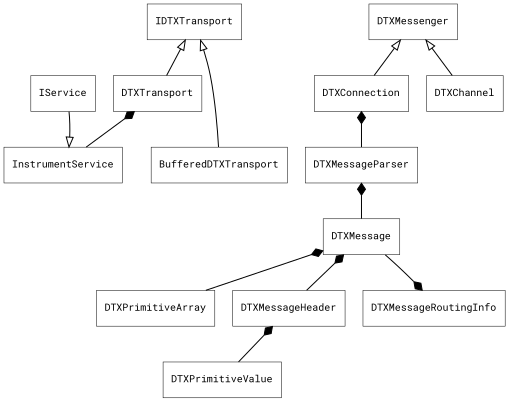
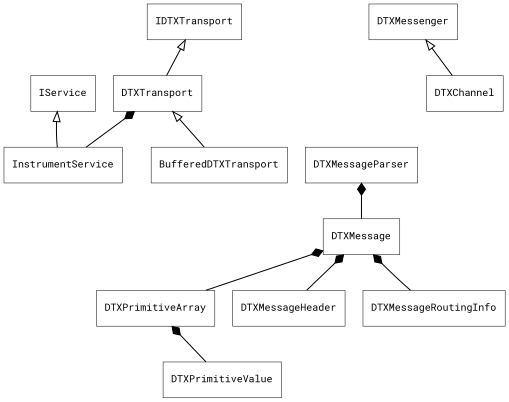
(361, 93) -> none
(214, 98) -> (192, 133)
(70, 124) -> (57, 134)
(400, 268) -> (396, 277)
(251, 349) -> (193, 349)
